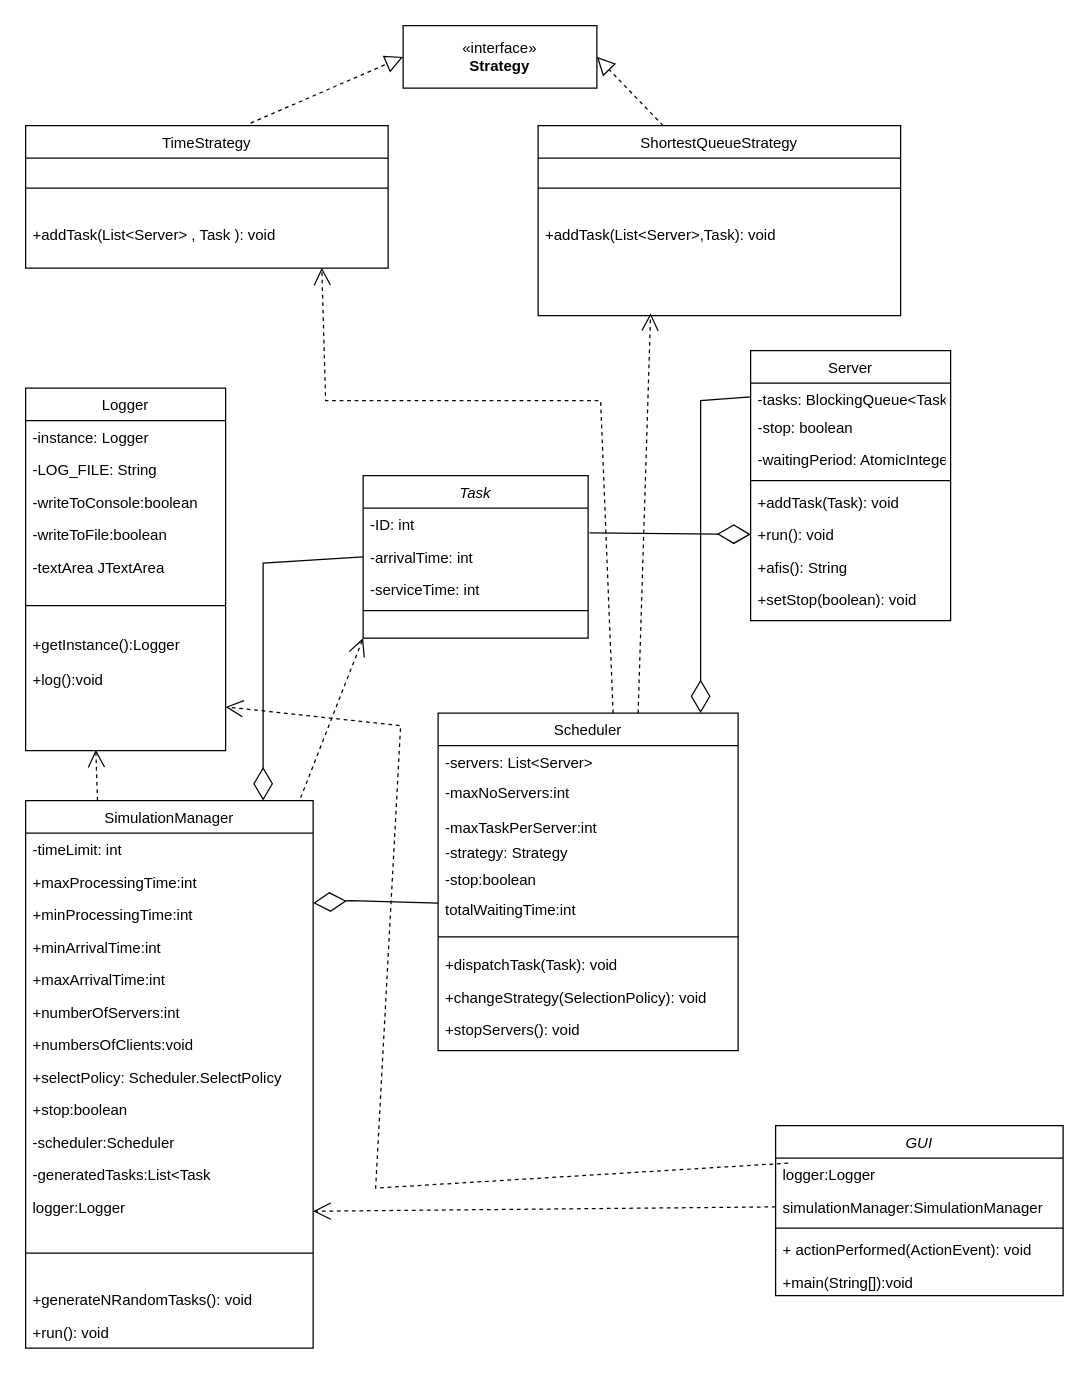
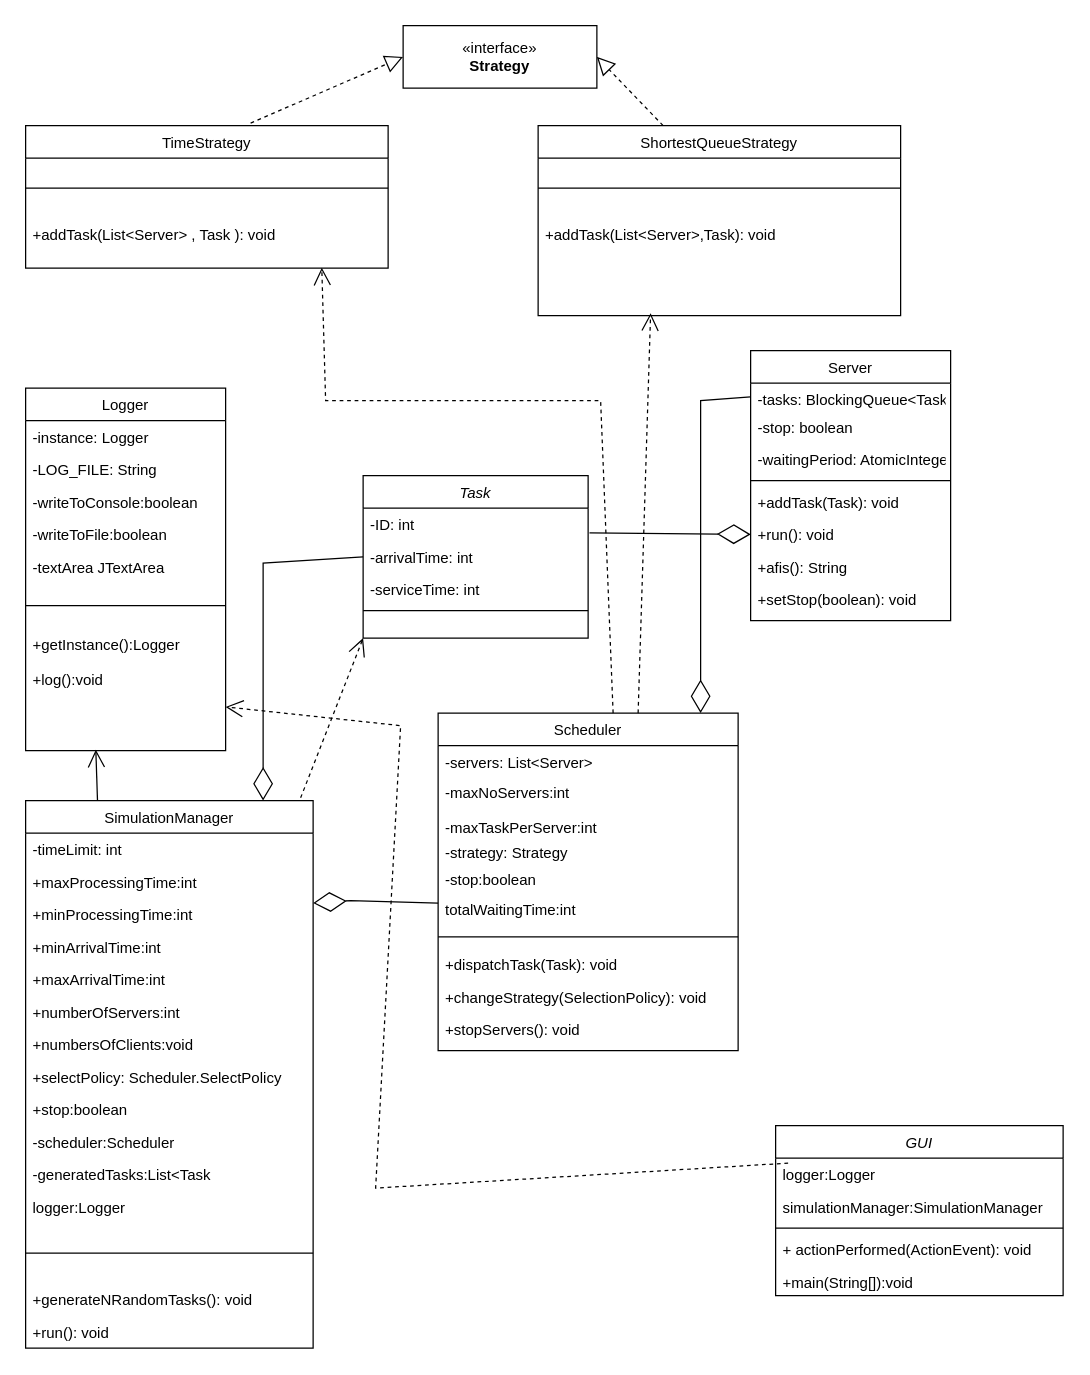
(97, 777) -> (97, 777)
(544, 1209) -> none
